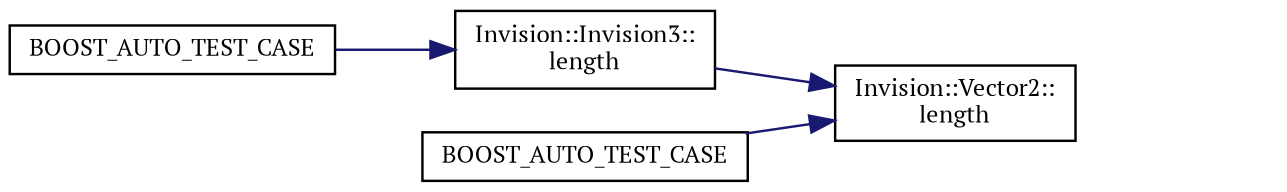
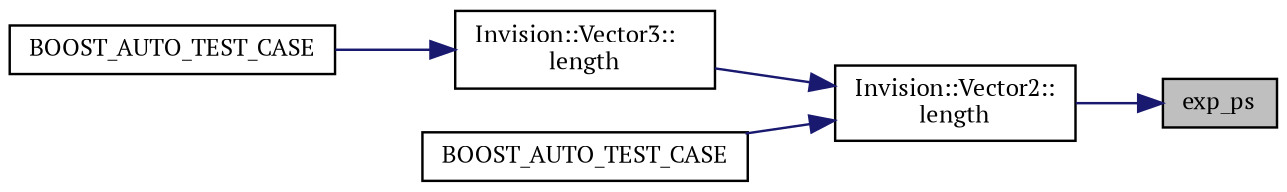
(585, 50) -> (585, 50)
none -> (1220, 103)
